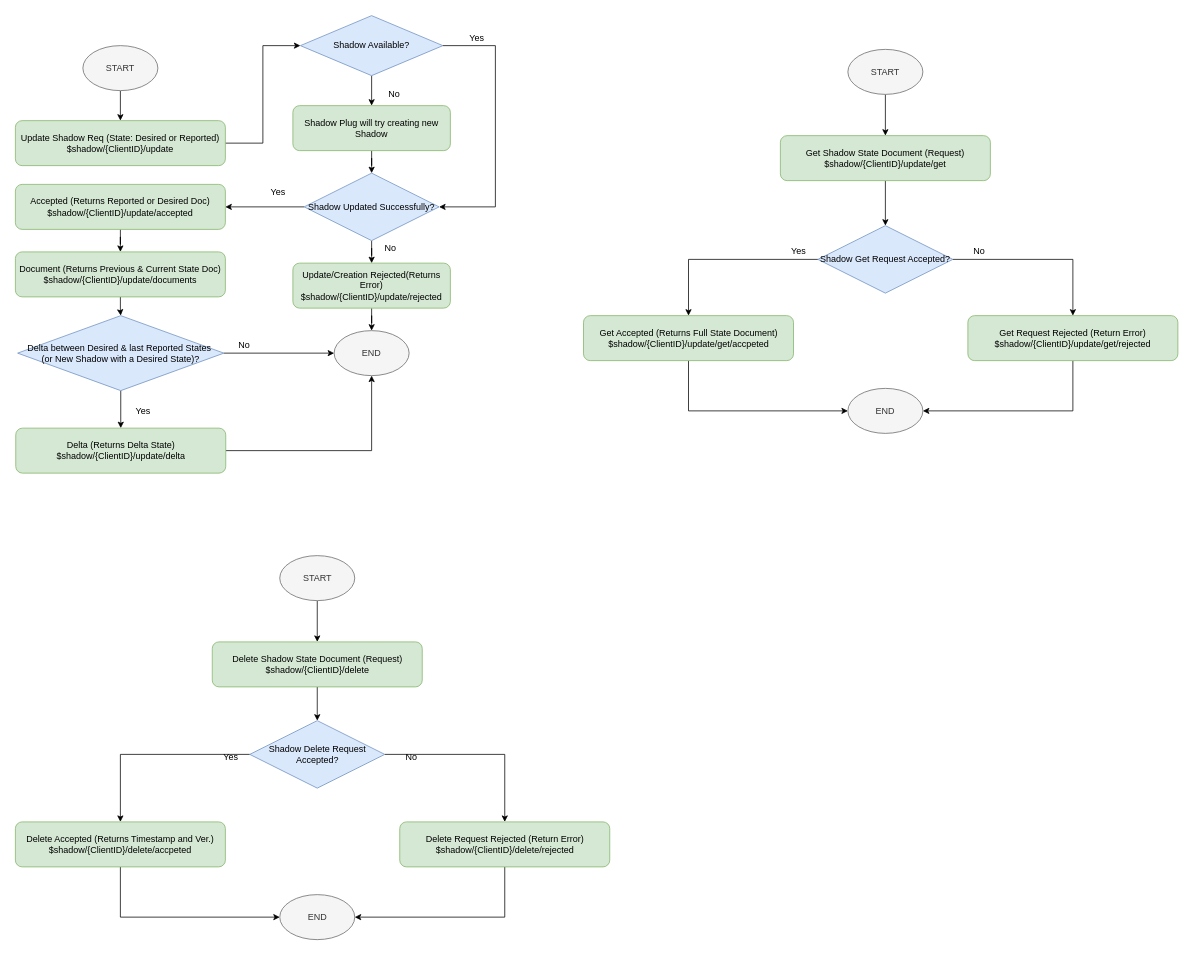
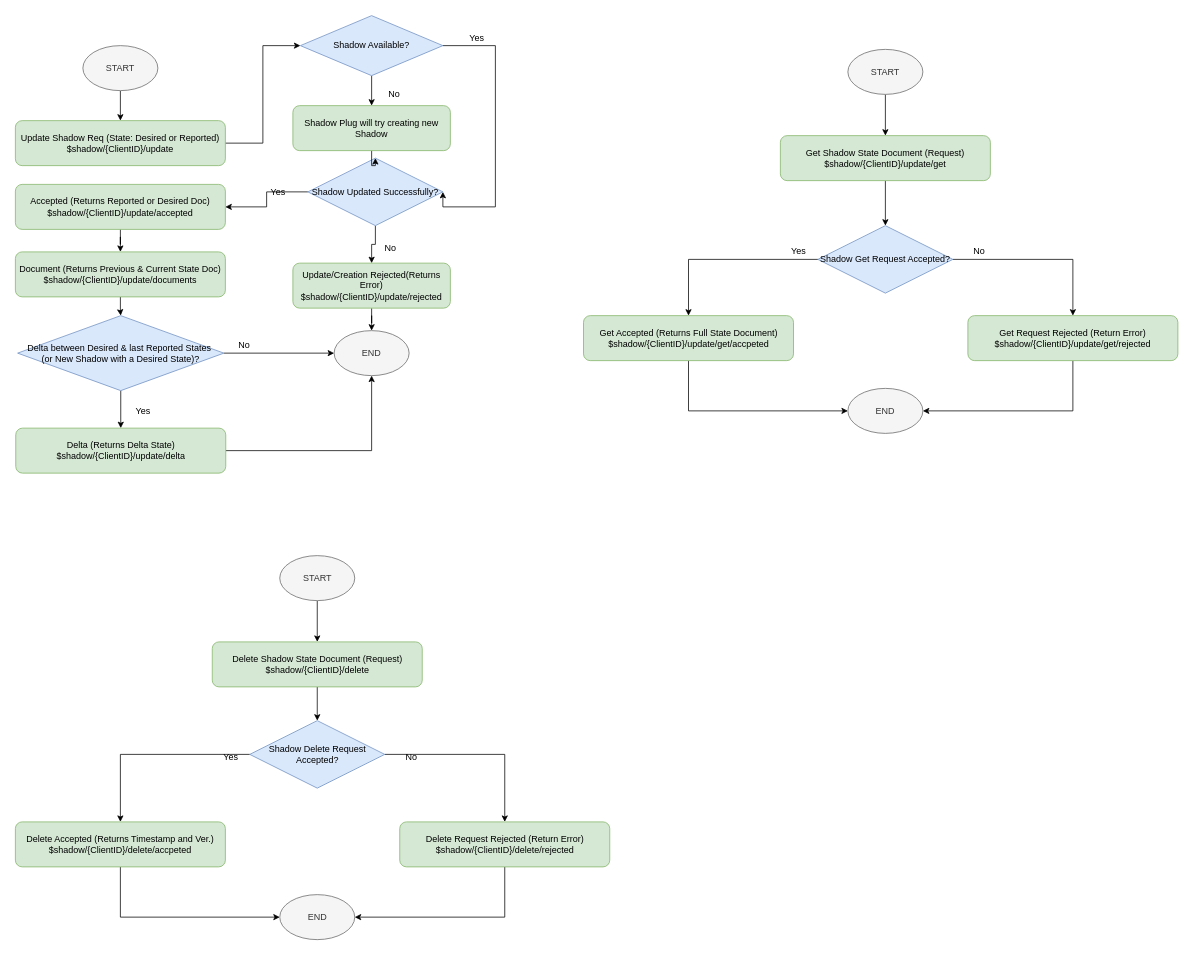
(372, 207) -> (375, 192)
